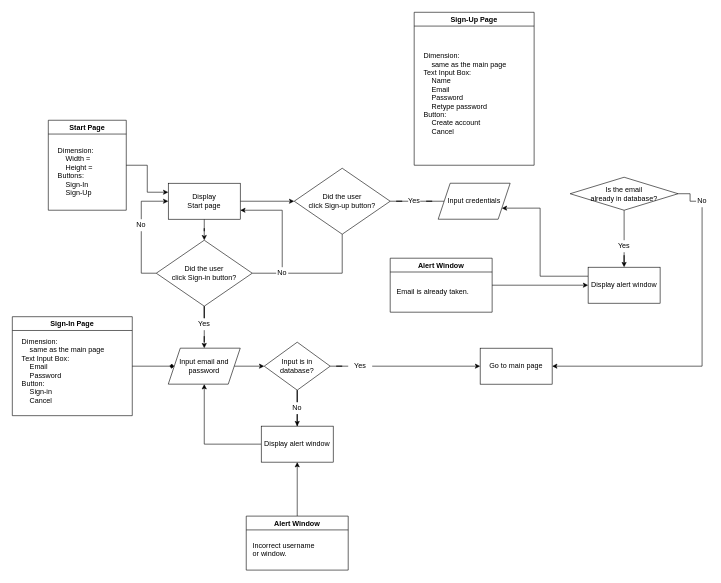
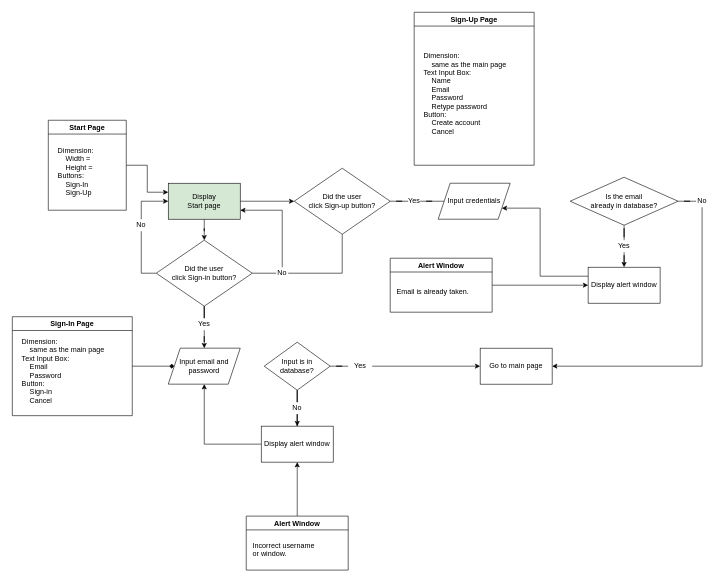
(624, 194) -> (624, 201)
(204, 201) -> (204, 201)
(258, 366) -> none
